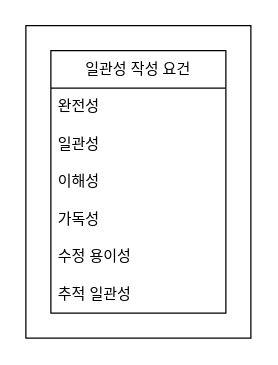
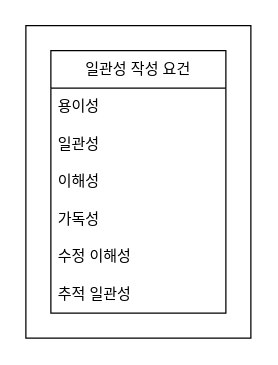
(81, 107) -> (81, 107)
(98, 257) -> (98, 257)
